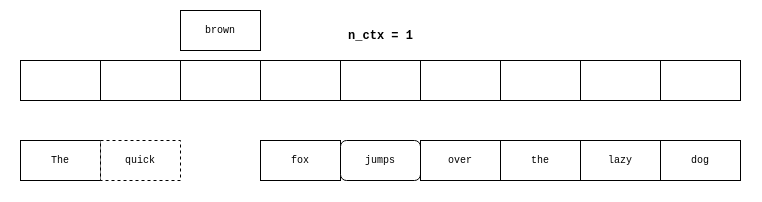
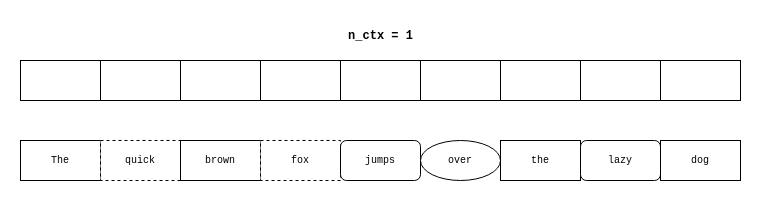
(221, 31) -> (221, 161)
(301, 161) -> (301, 161)
(461, 161) -> (461, 161)
(621, 161) -> (621, 161)
